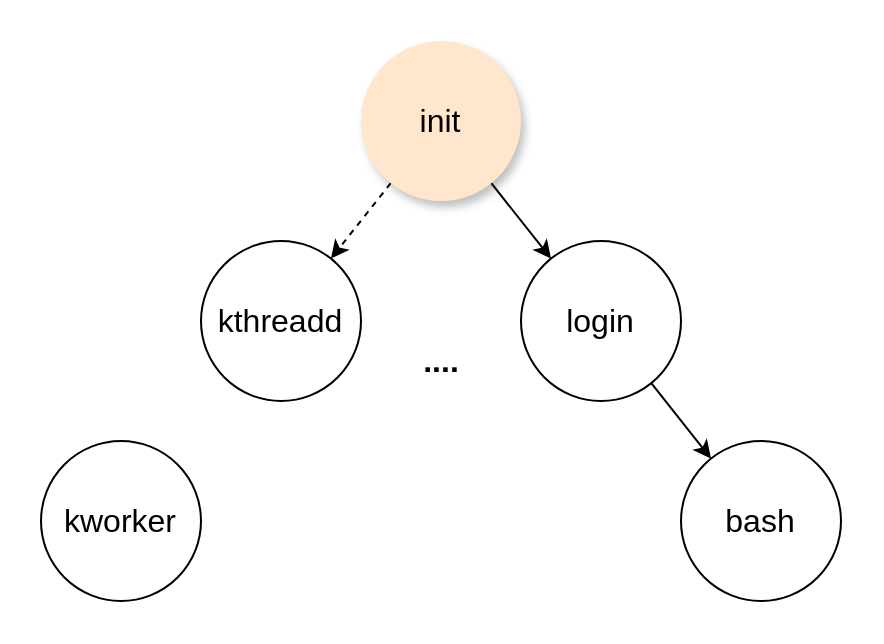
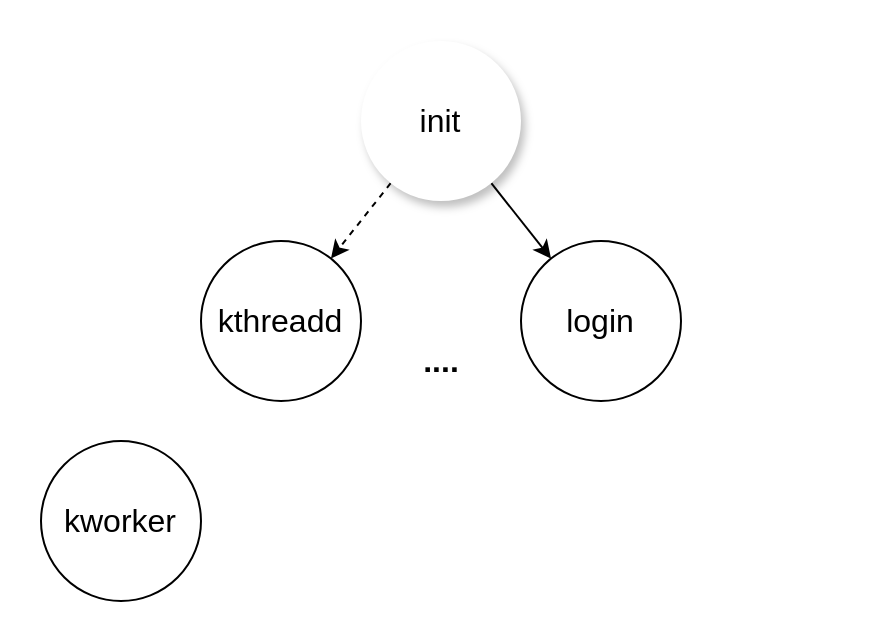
(441, 121) -> (441, 121)
(677, 415) -> none
(761, 521) -> none
